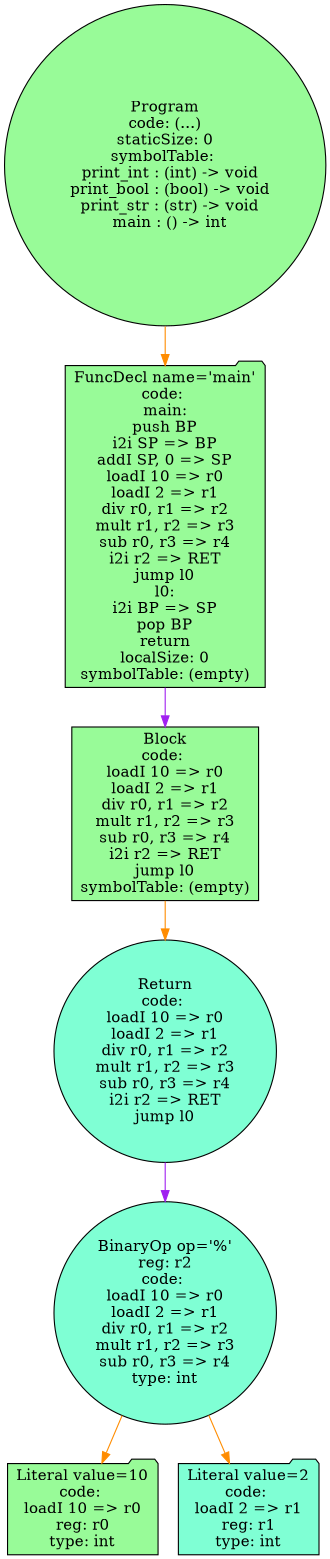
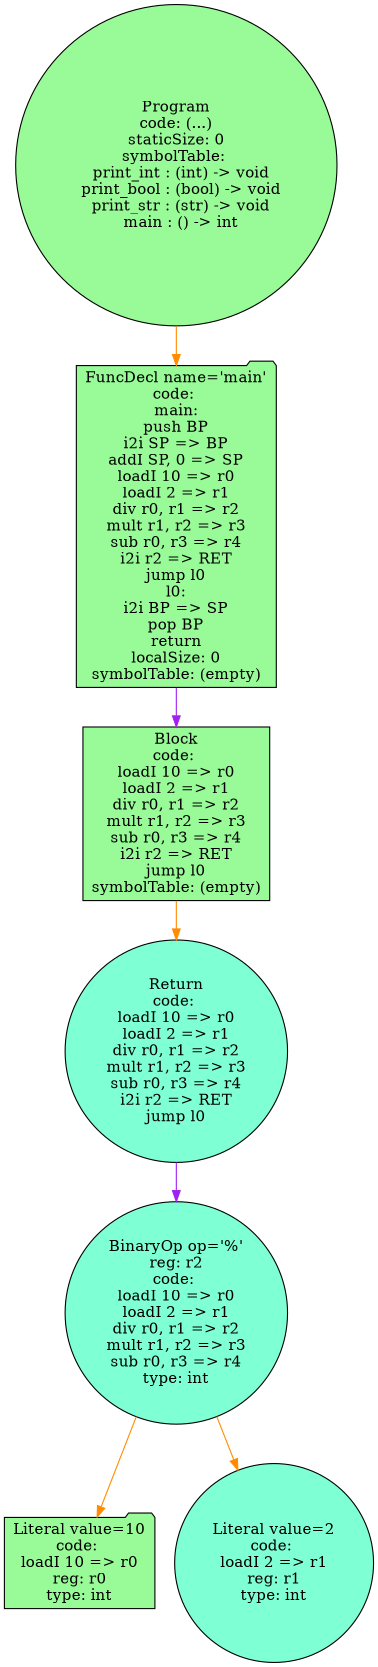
(249, 1509) -> (274, 1563)
